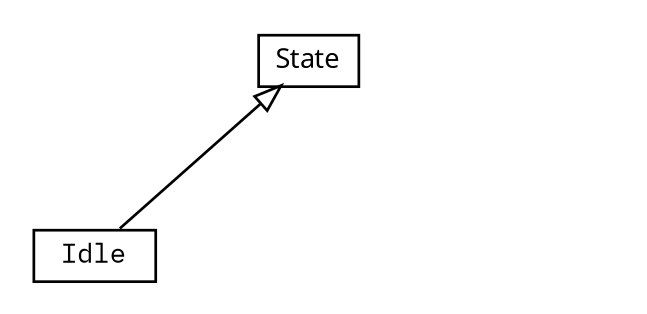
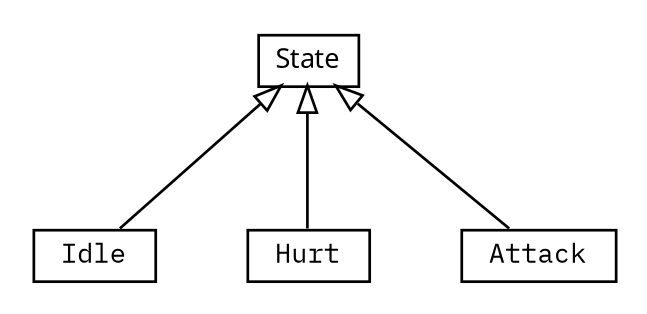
none -> (307, 255)
none -> (538, 255)
